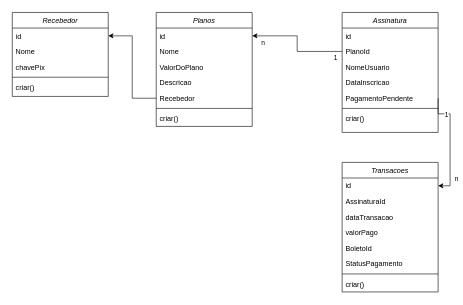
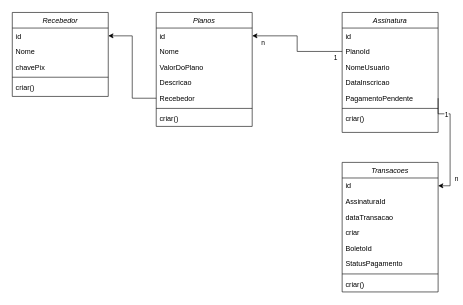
(363, 233) -> (355, 233)
